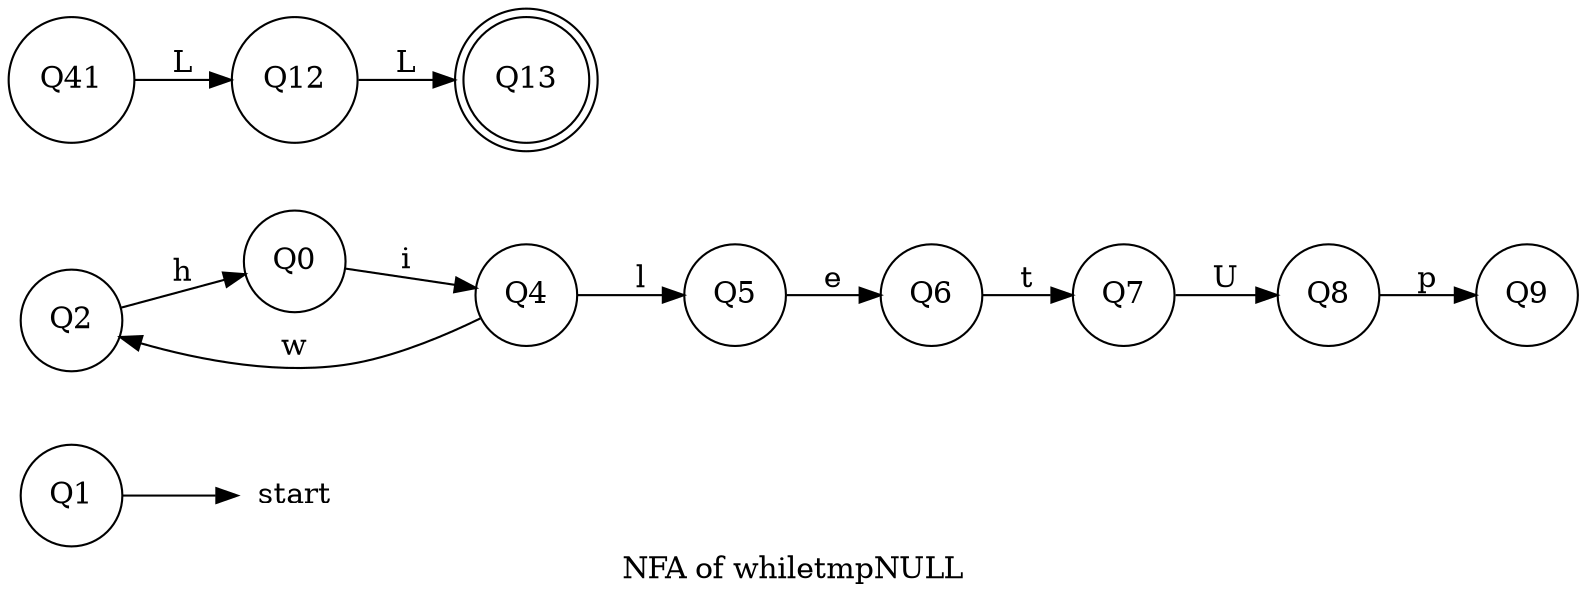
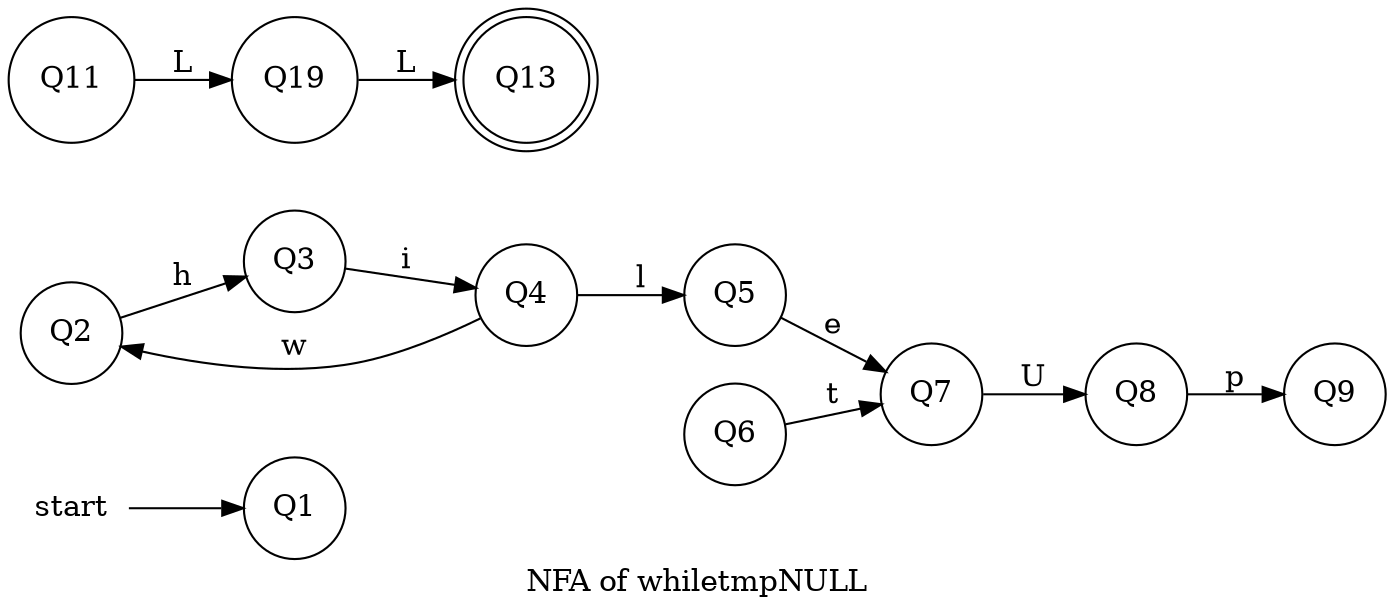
(72, 80) -> (72, 80)
(295, 80) -> (295, 80)
(295, 261) -> (295, 261)
(823, 295) -> (824, 340)
(169, 496) -> (175, 508)
